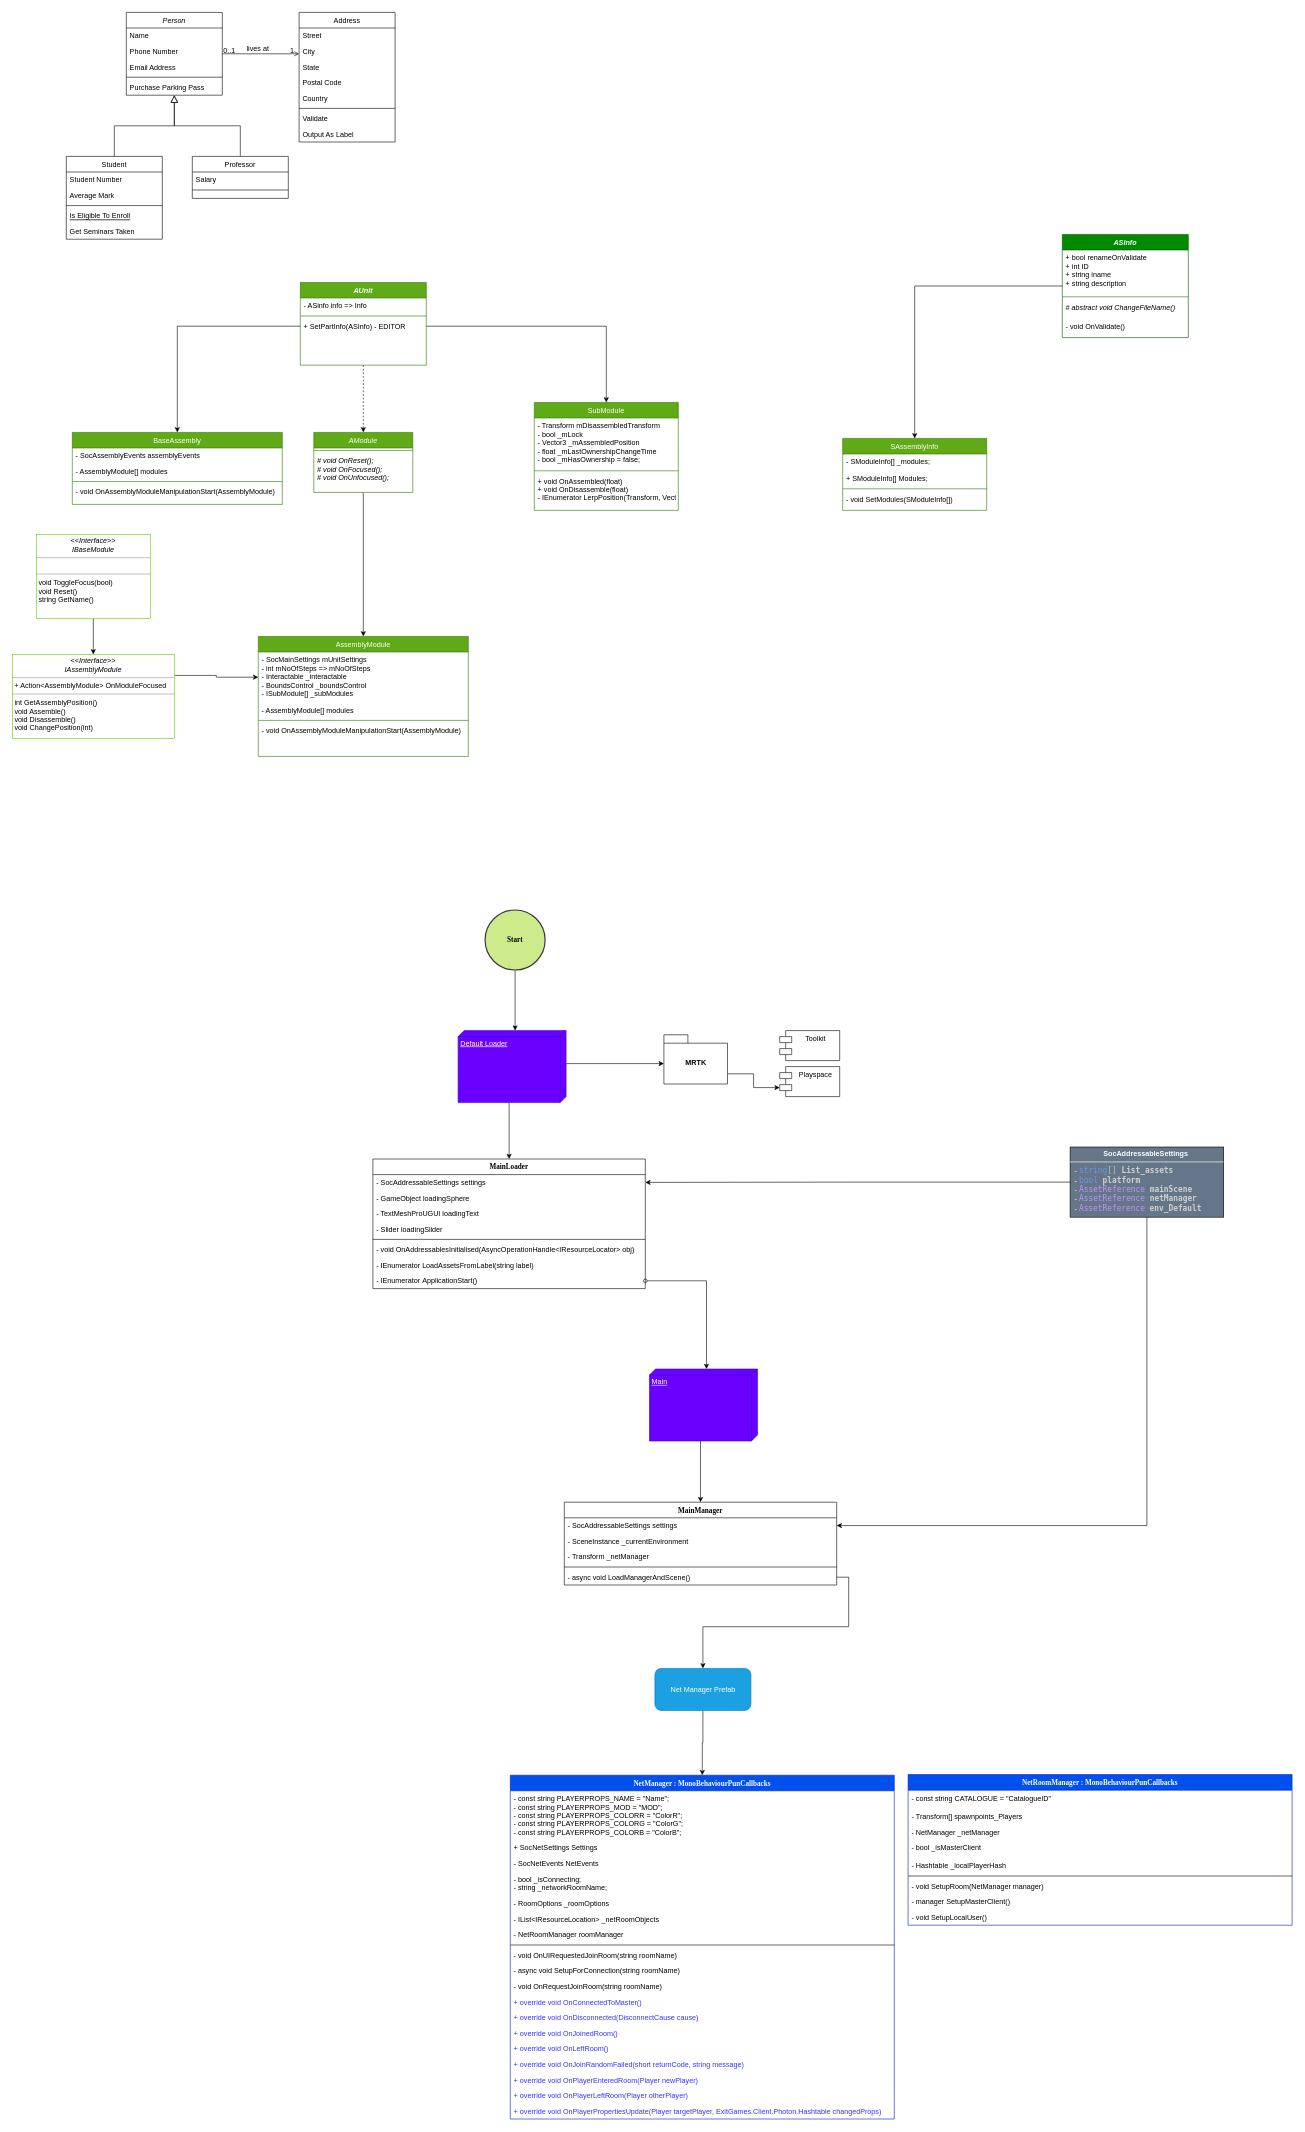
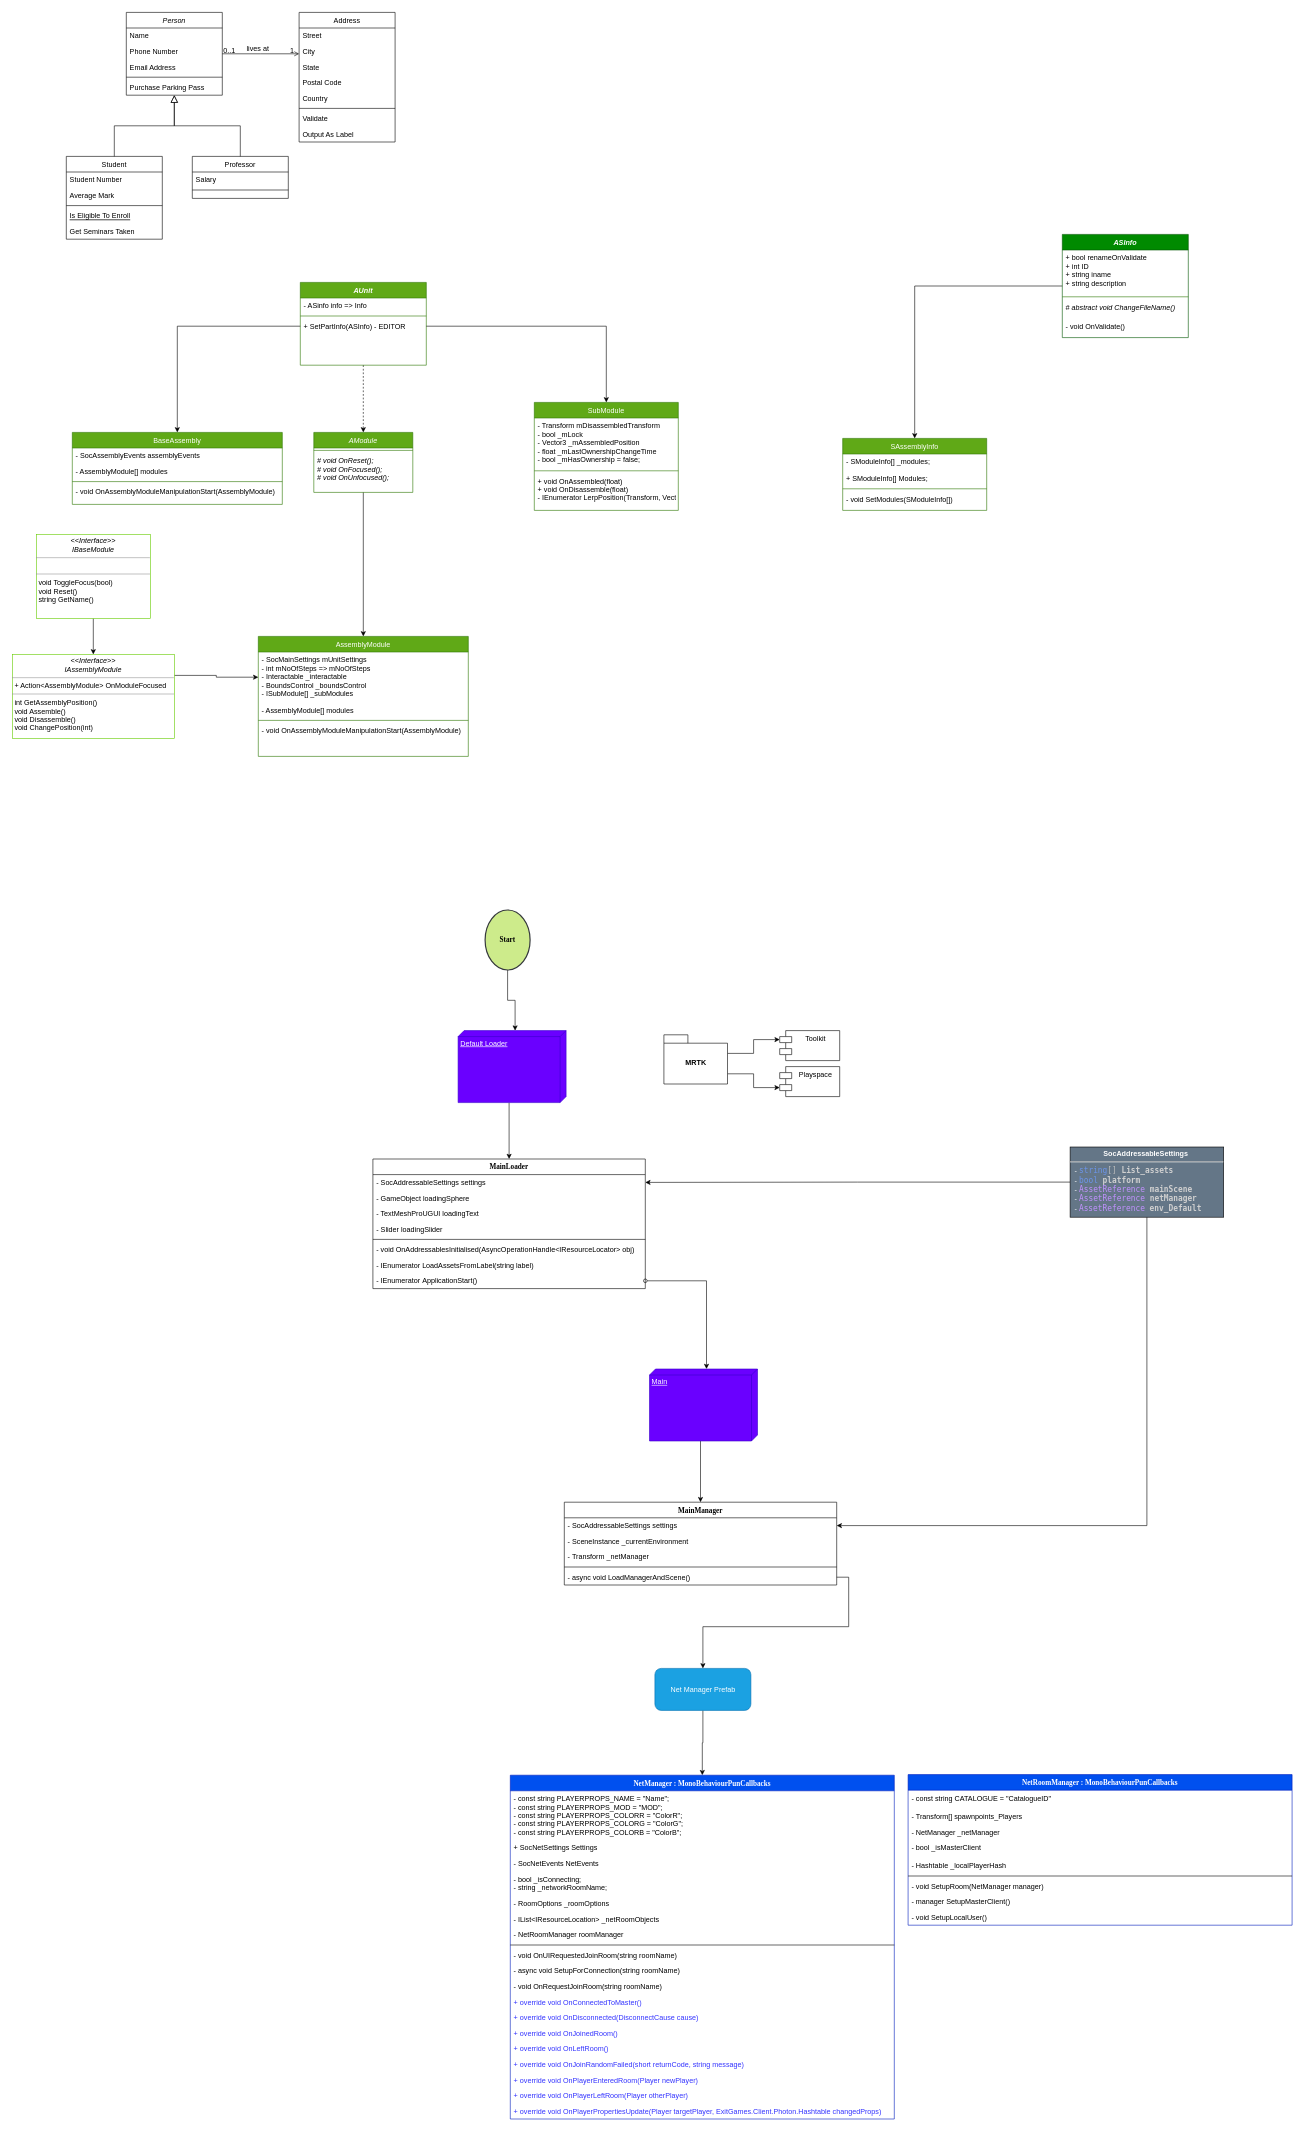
(515, 940) -> (508, 940)
none -> (754, 1049)
(613, 1064) -> none
